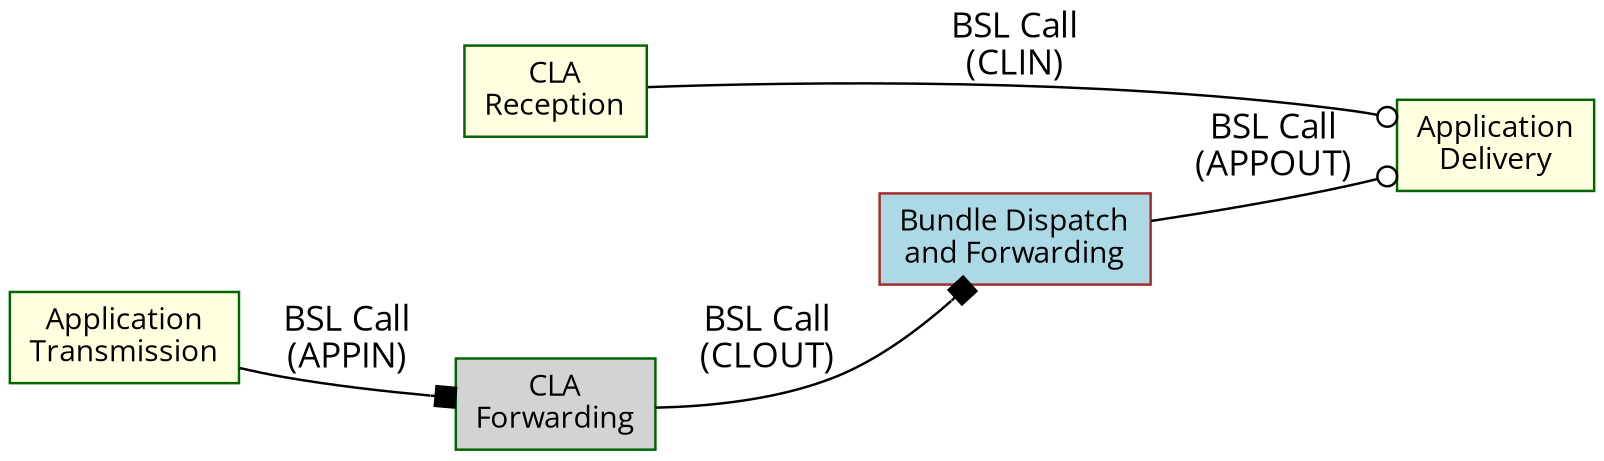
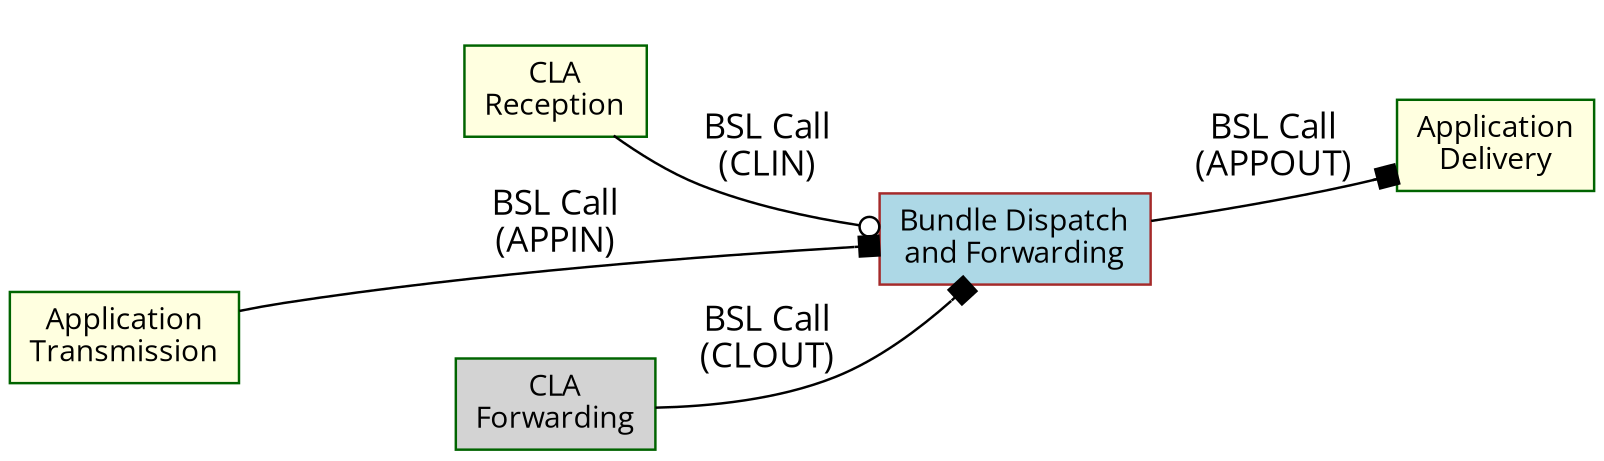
(1013, 86) -> (731, 196)
(1265, 202) -> (1265, 202)
(334, 385) -> (546, 271)
